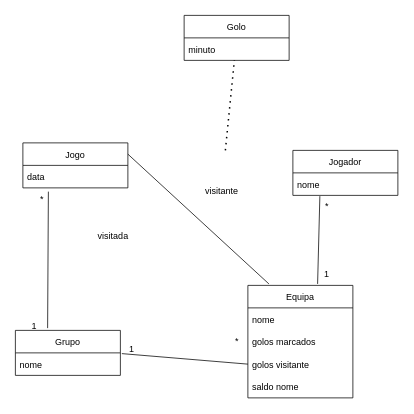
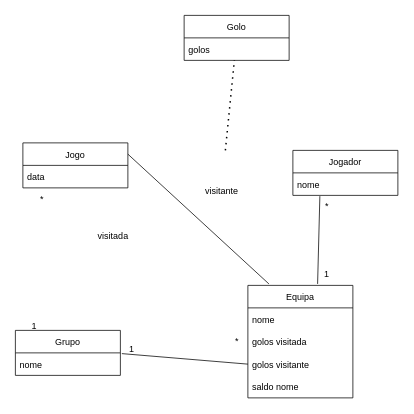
(202, 50) -> (200, 50)
(48, 260) -> none
(285, 342) -> (283, 342)
